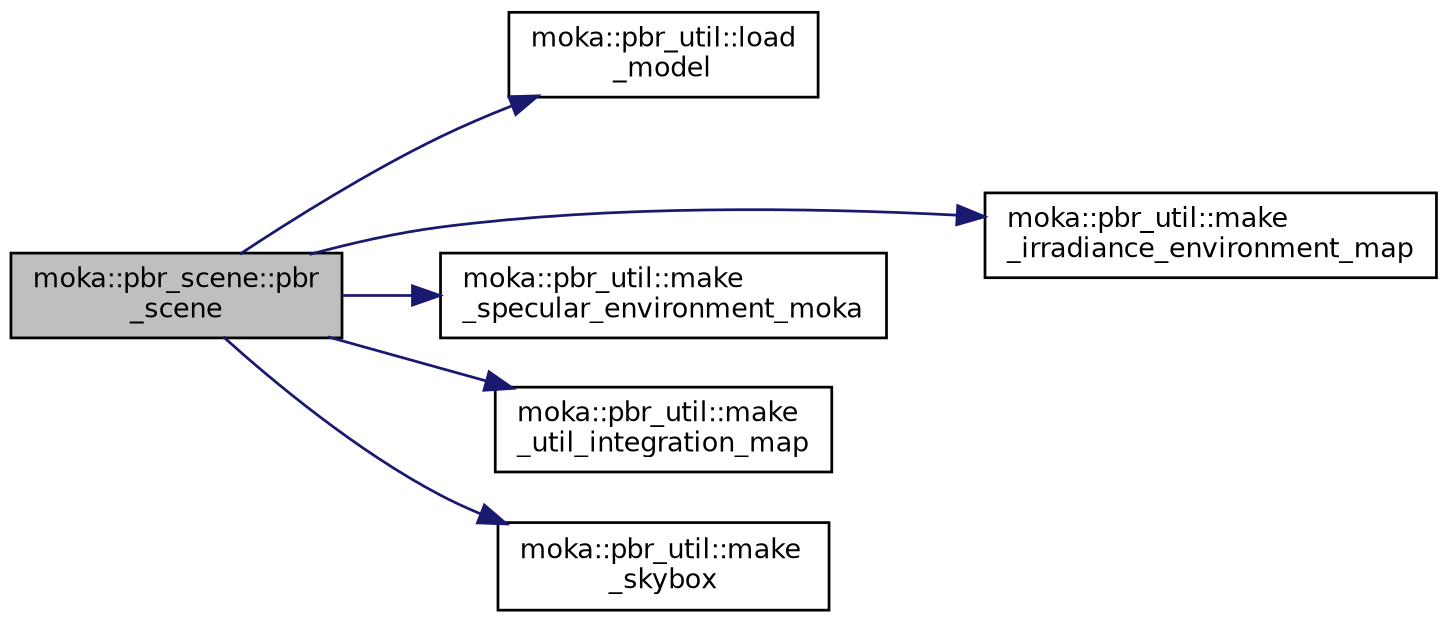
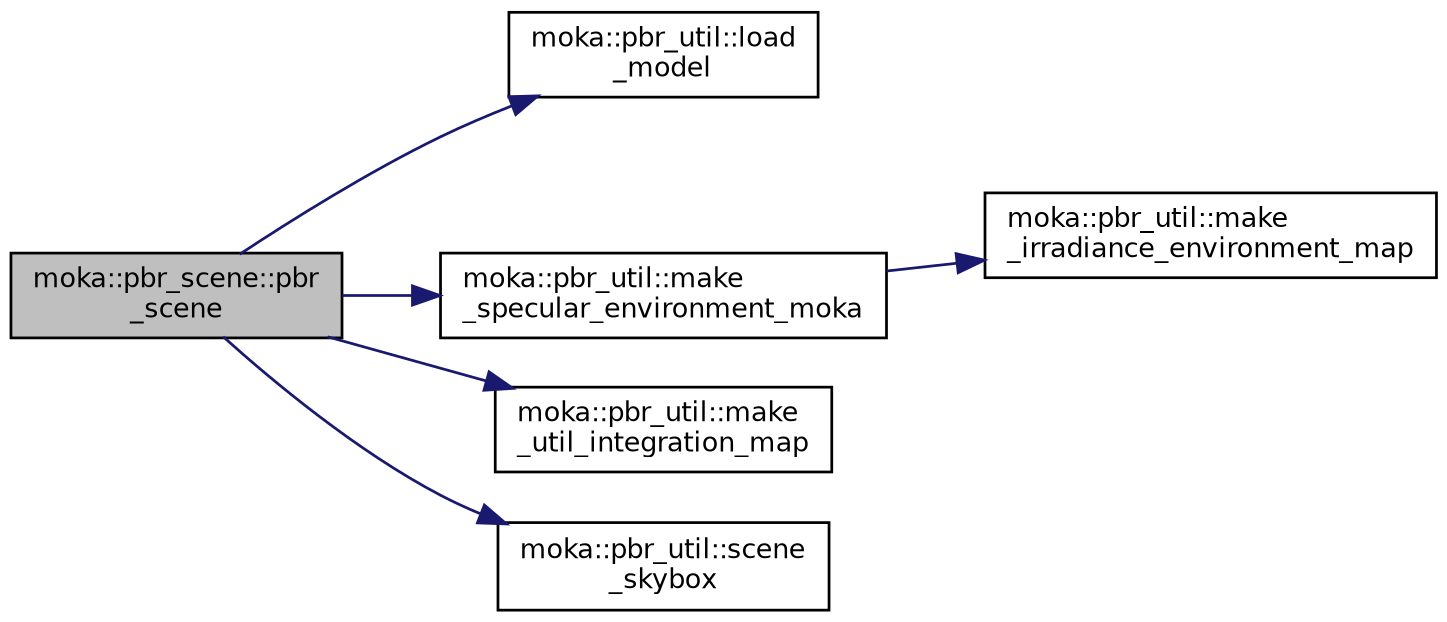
(632, 212) -> (922, 267)
(664, 566) -> (664, 566)
